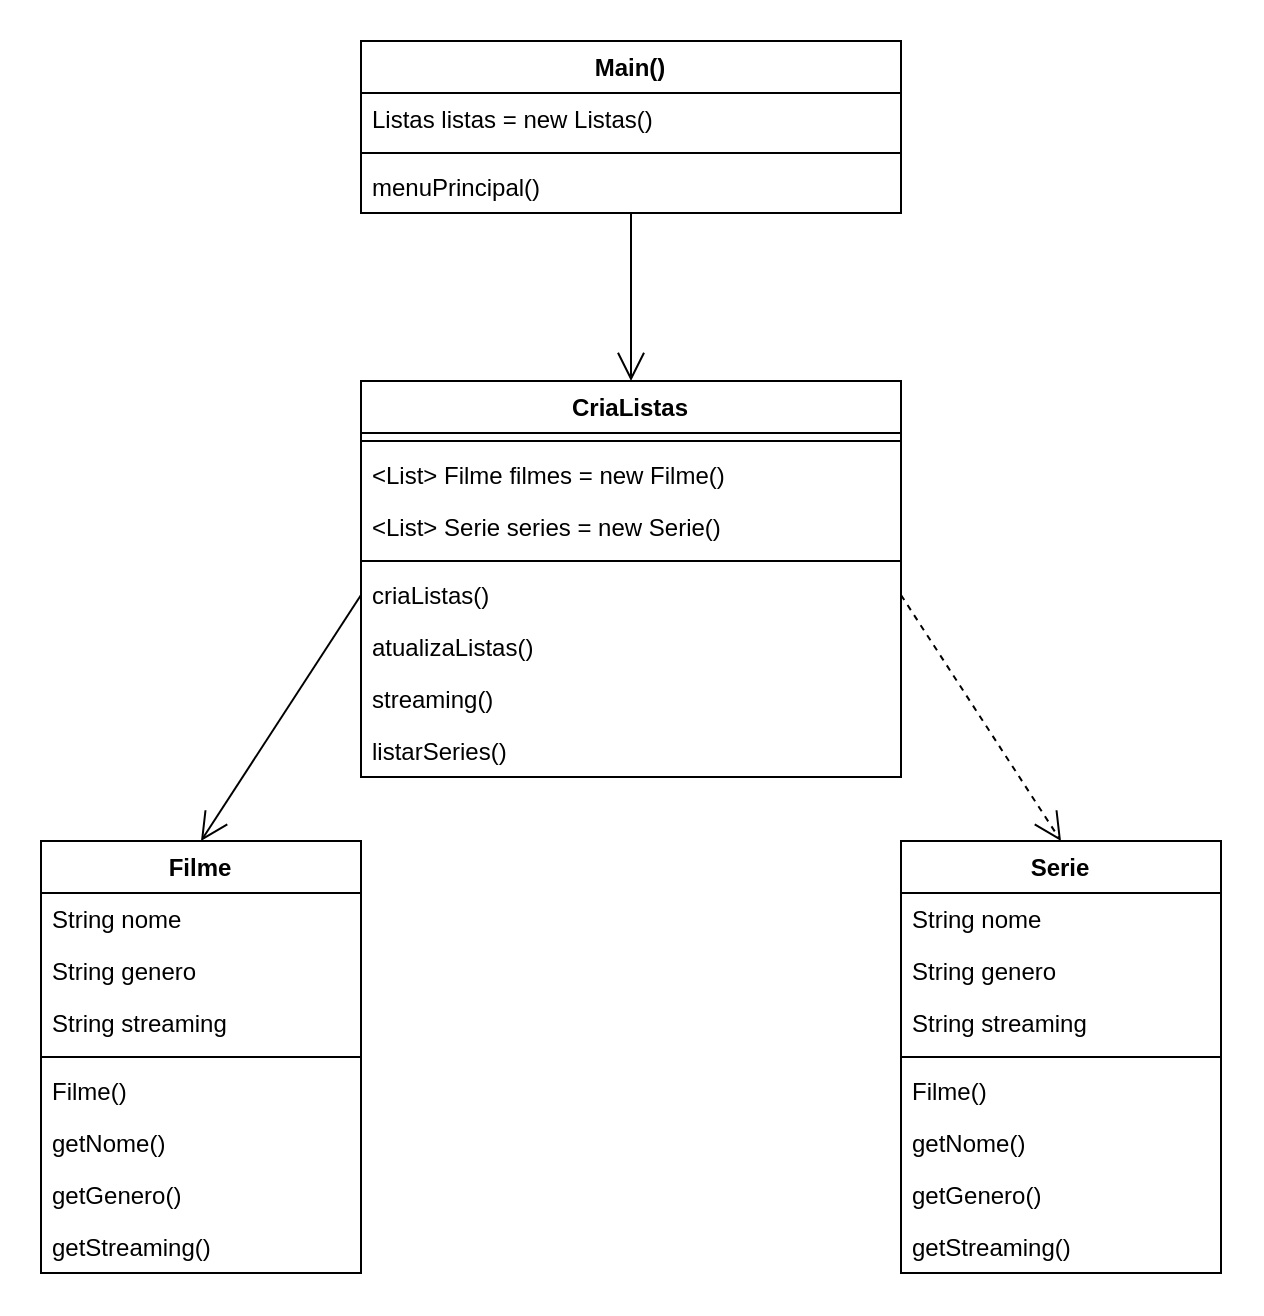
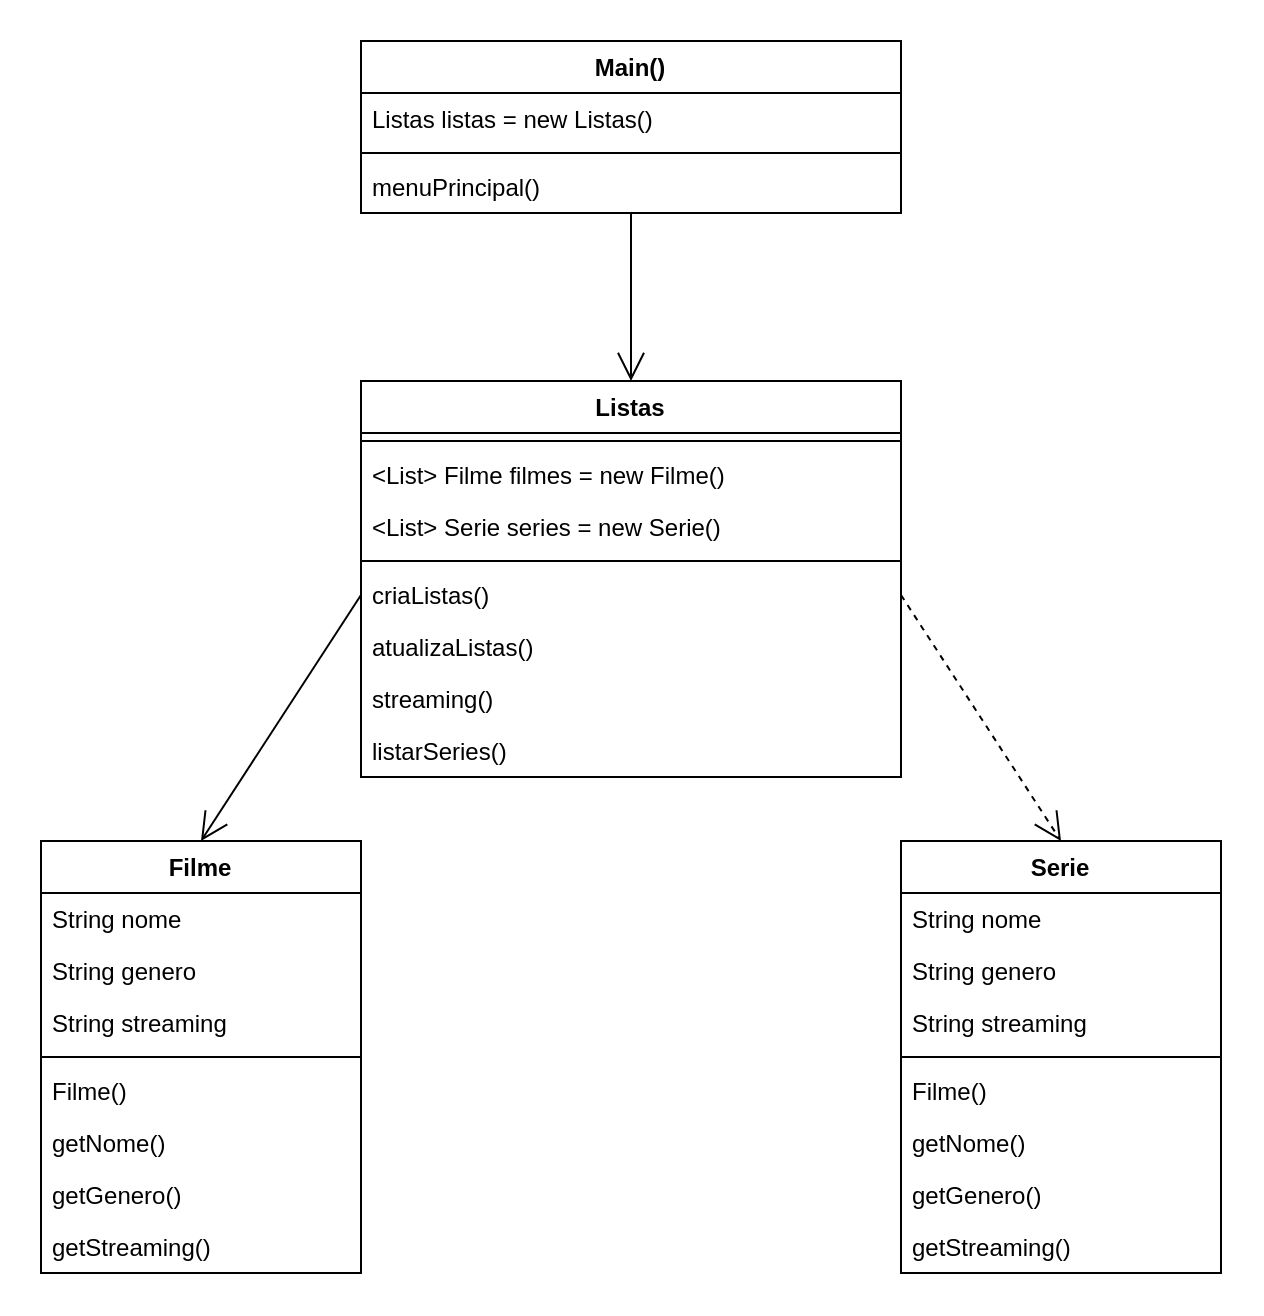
(630, 408) -> (630, 408)
